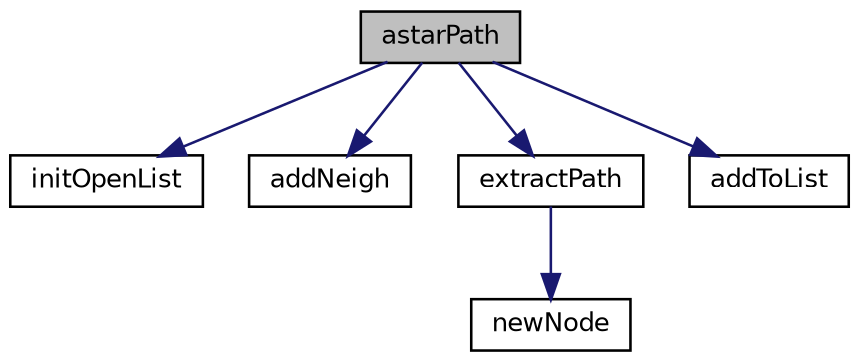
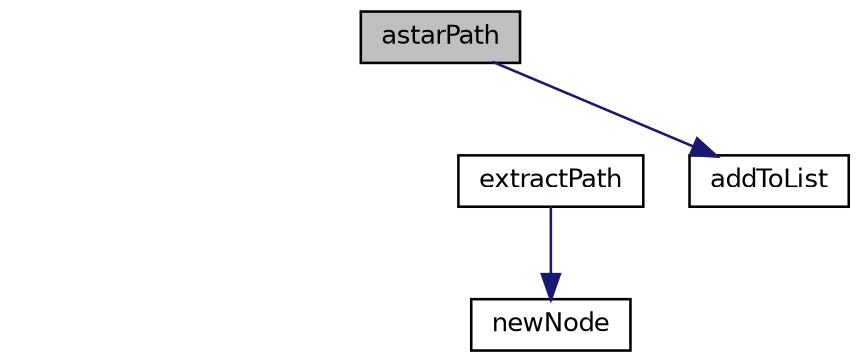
(488, 99) -> none
(107, 181) -> none
(330, 181) -> none
